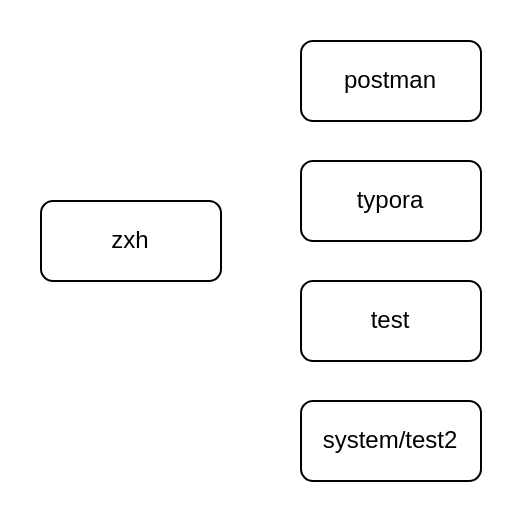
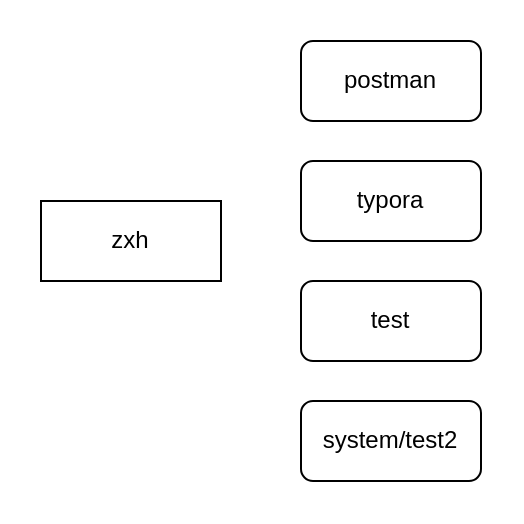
(131, 241) -> (131, 241)
